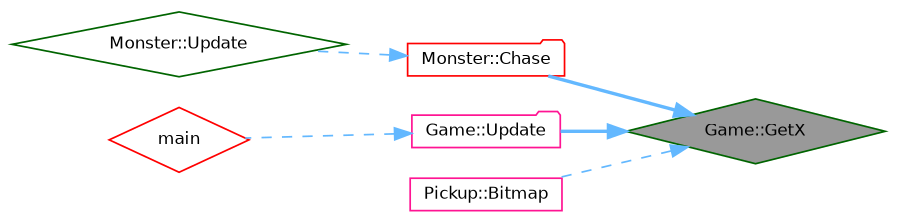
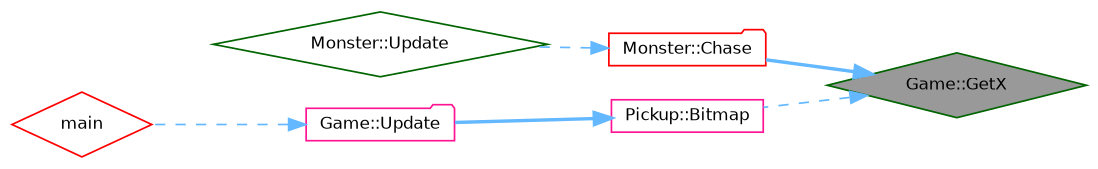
(584, 131) -> (525, 121)
